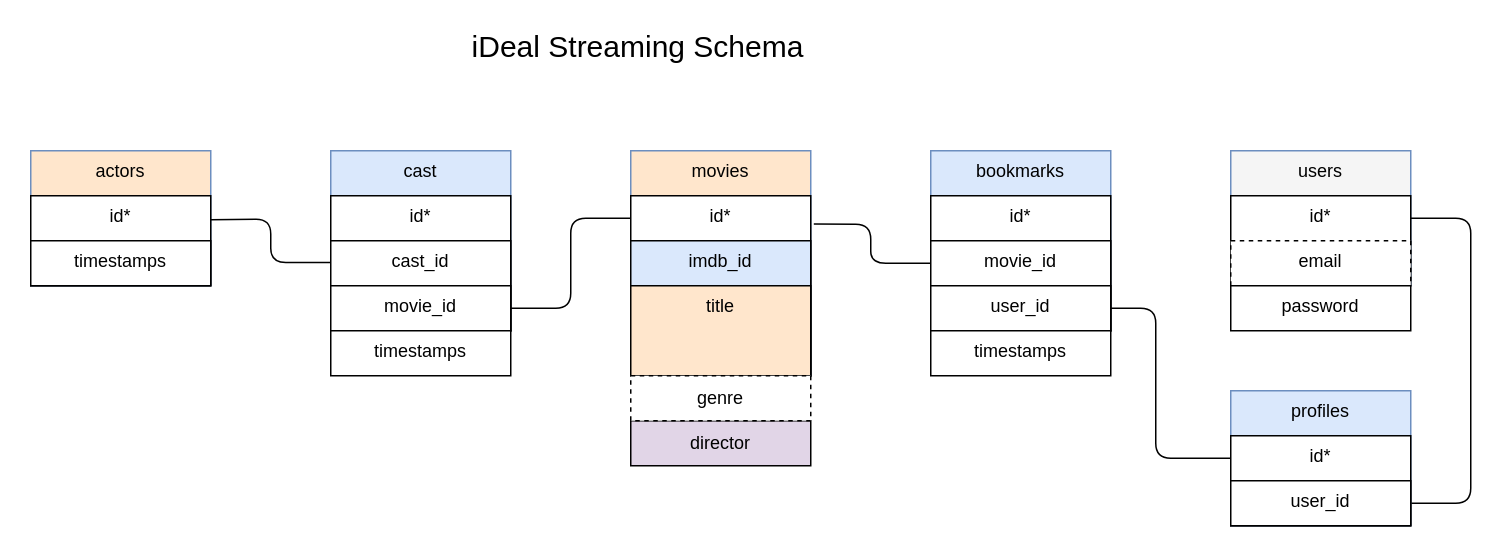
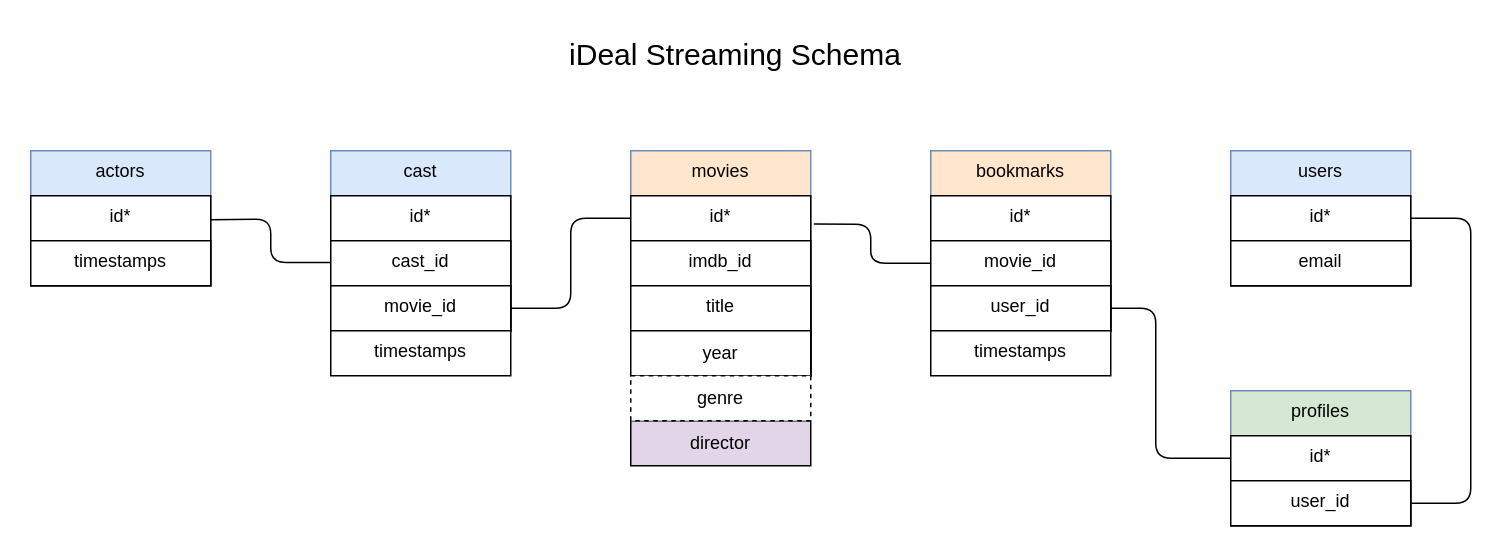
(638, 46) -> (736, 53)
(121, 172) -> (121, 172)
(1021, 172) -> (1021, 172)
(1321, 172) -> (1321, 172)
(721, 262) -> (721, 262)
(1321, 263) -> (1321, 263)
(721, 307) -> (721, 307)
(1321, 308) -> none
none -> (721, 353)
(1321, 412) -> (1321, 412)
